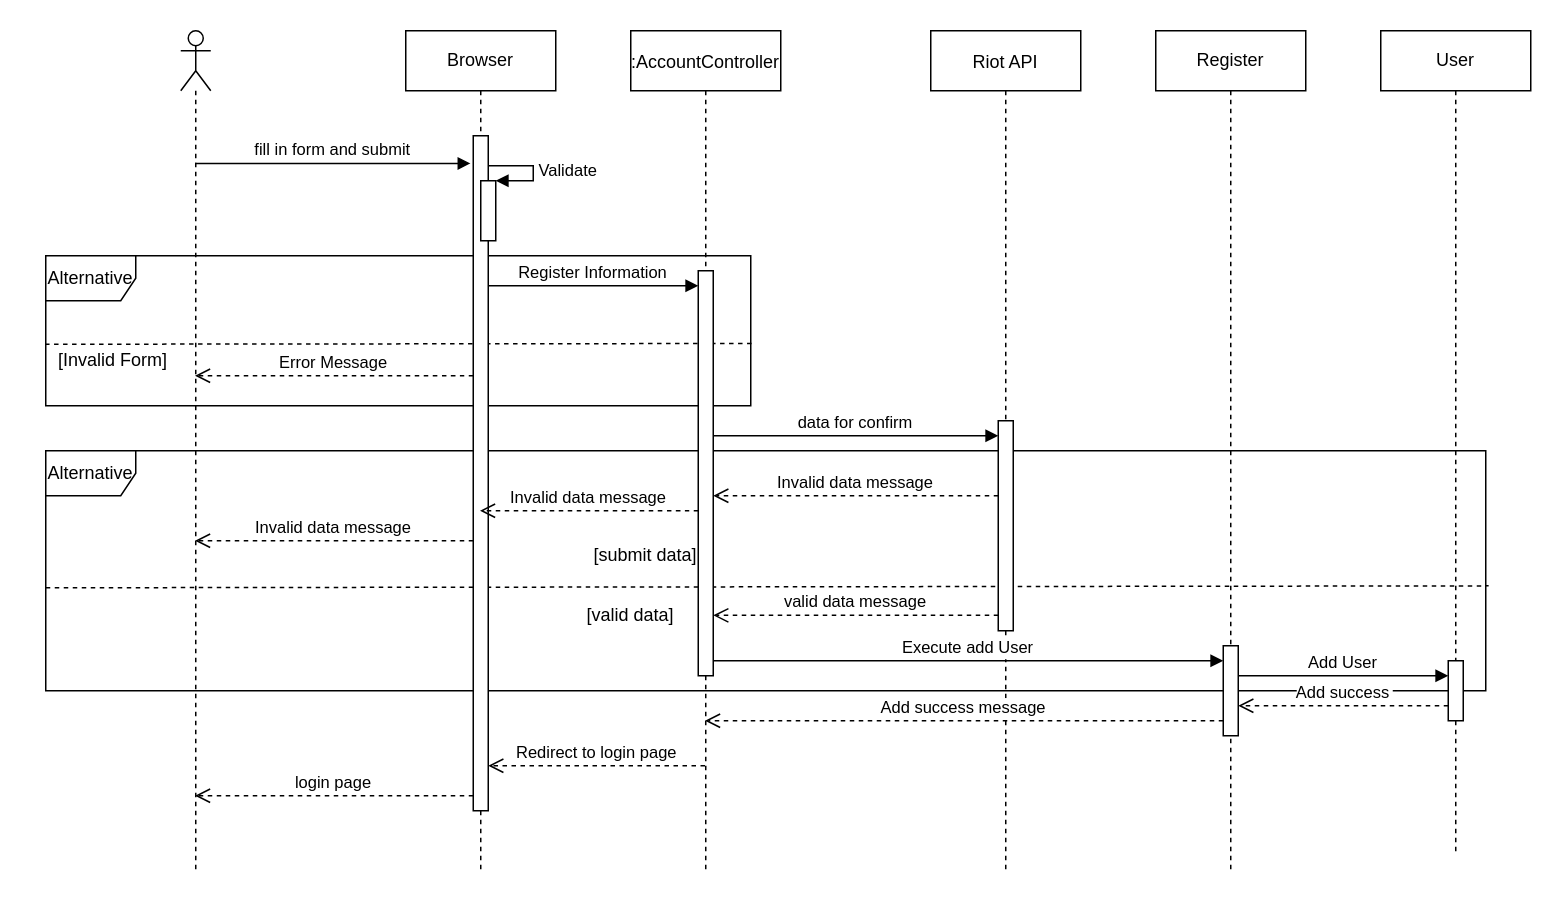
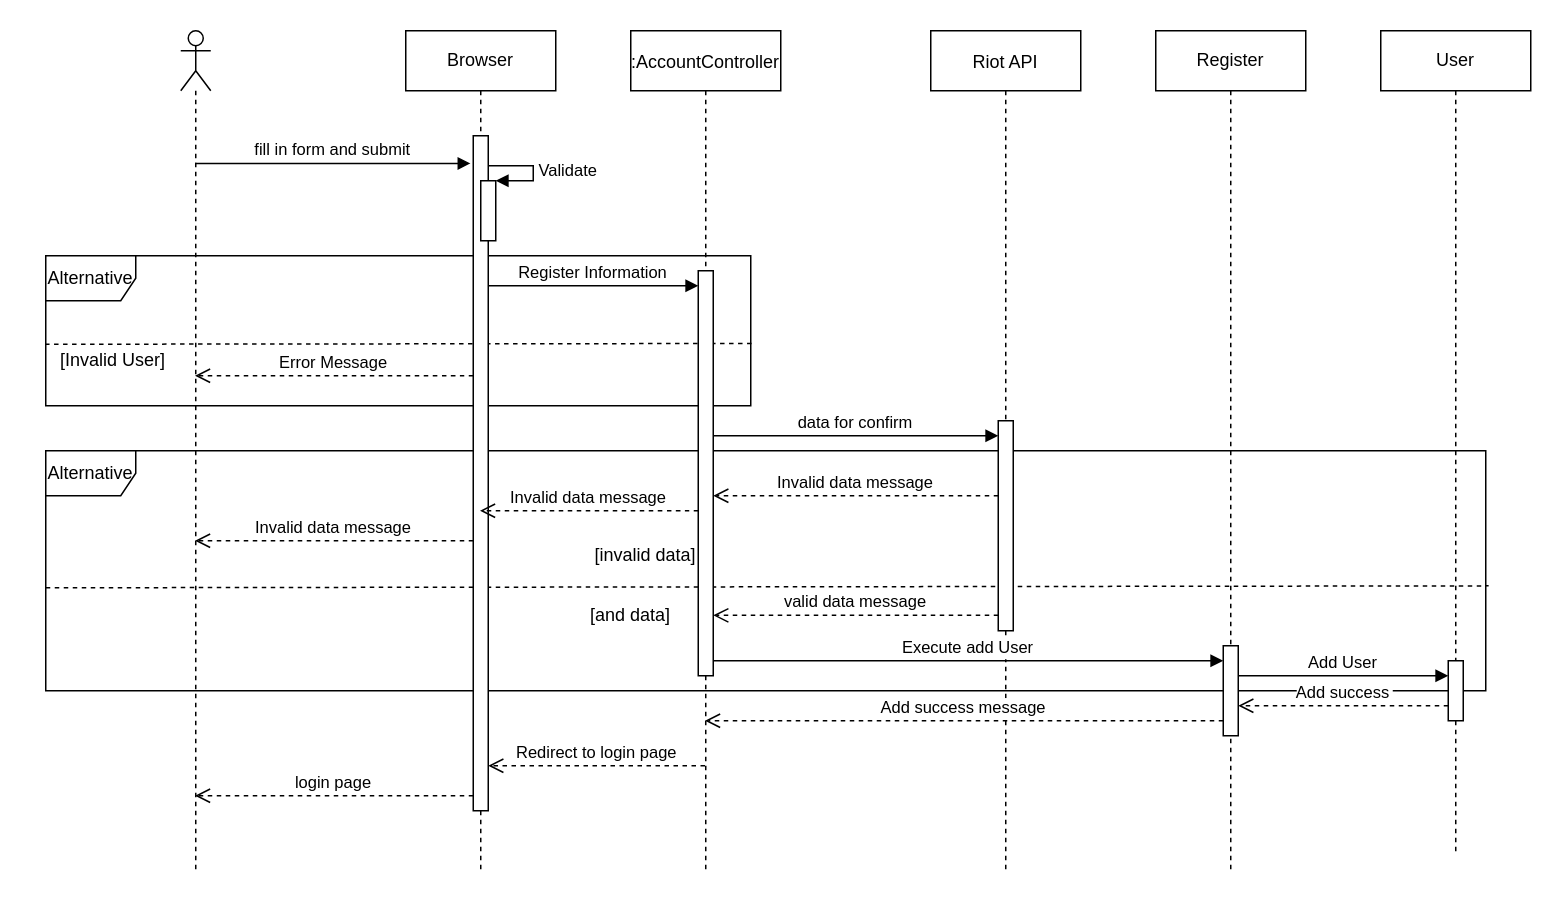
(113, 361) -> (113, 361)
(646, 556) -> (646, 556)
(631, 616) -> (631, 616)
